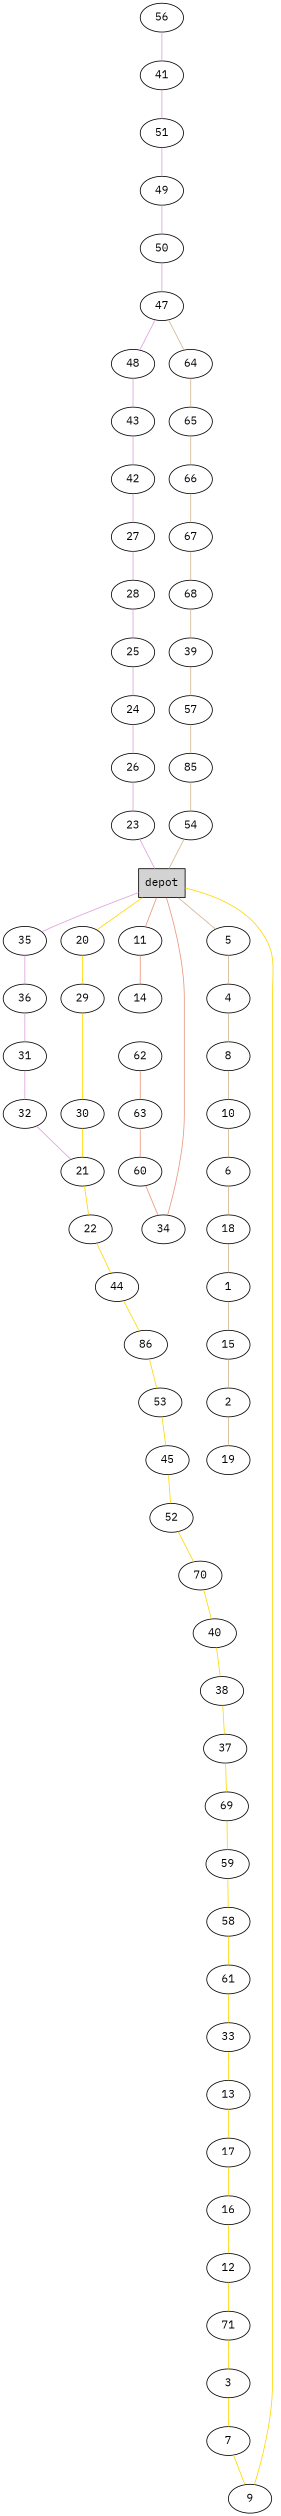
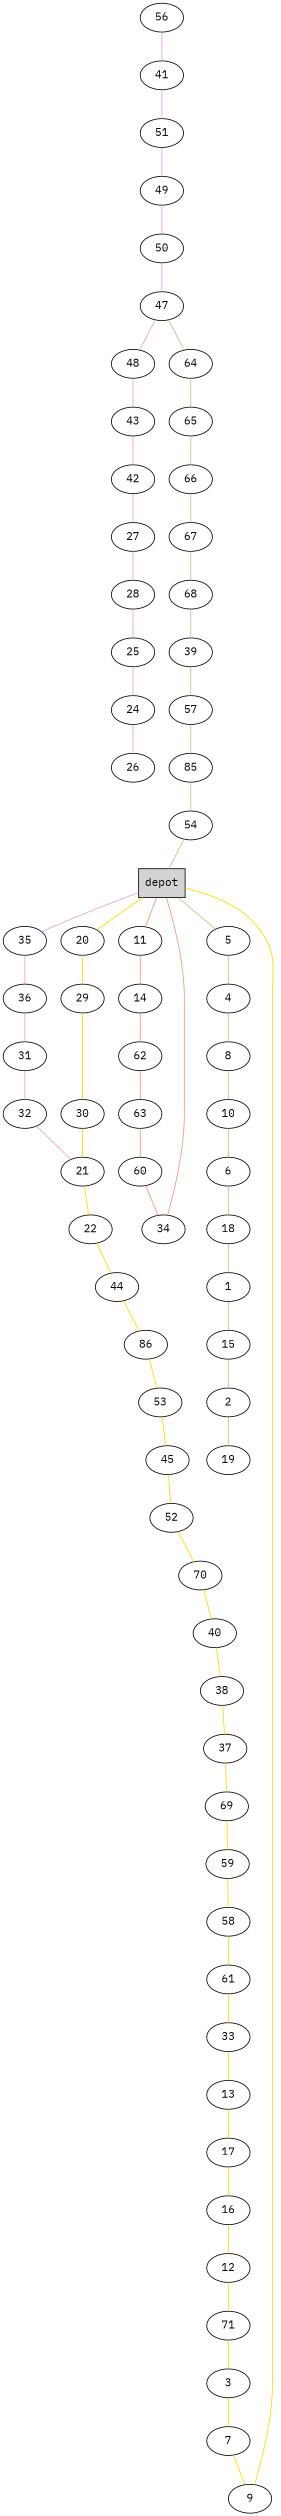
(133, 825) -> none
none -> (140, 1027)
